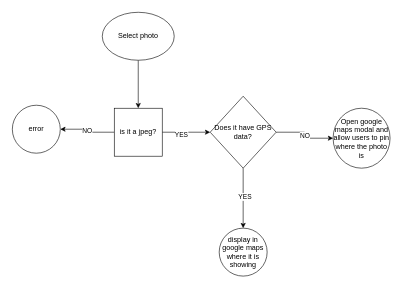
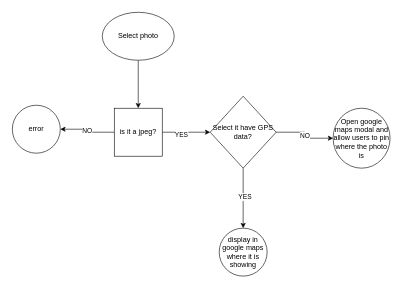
(243, 132) -> (243, 132)
